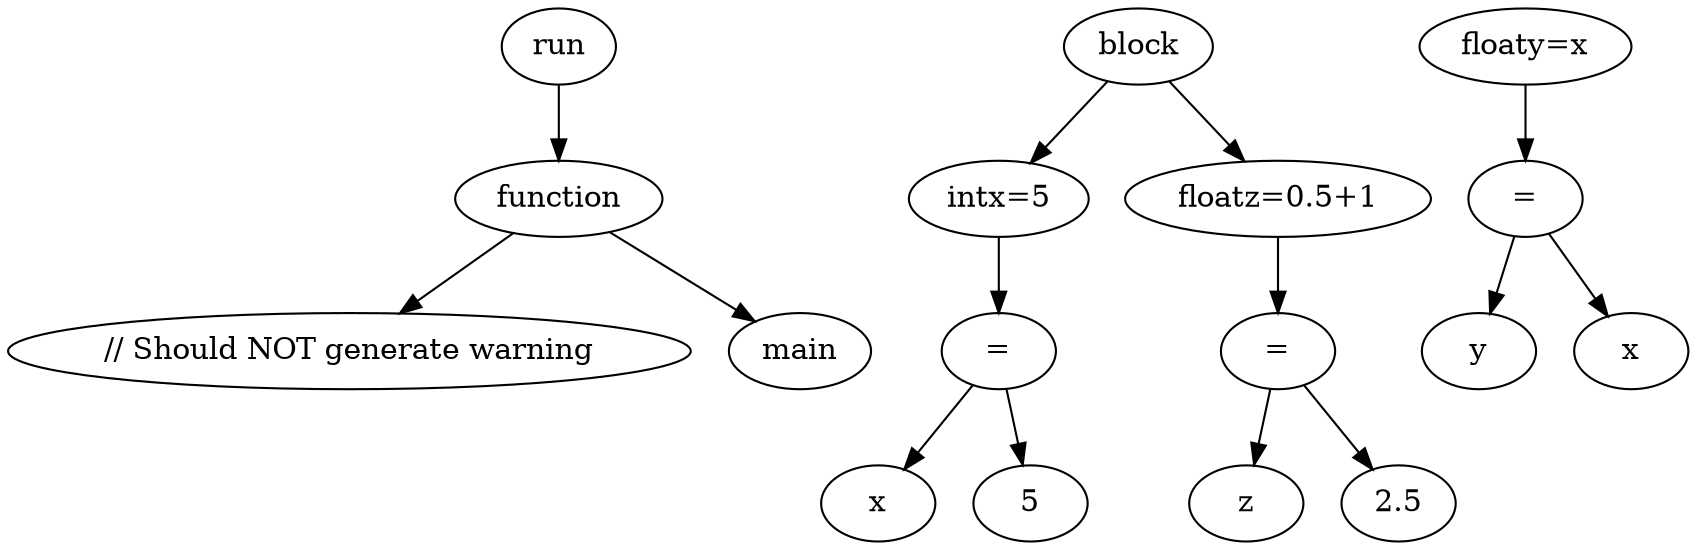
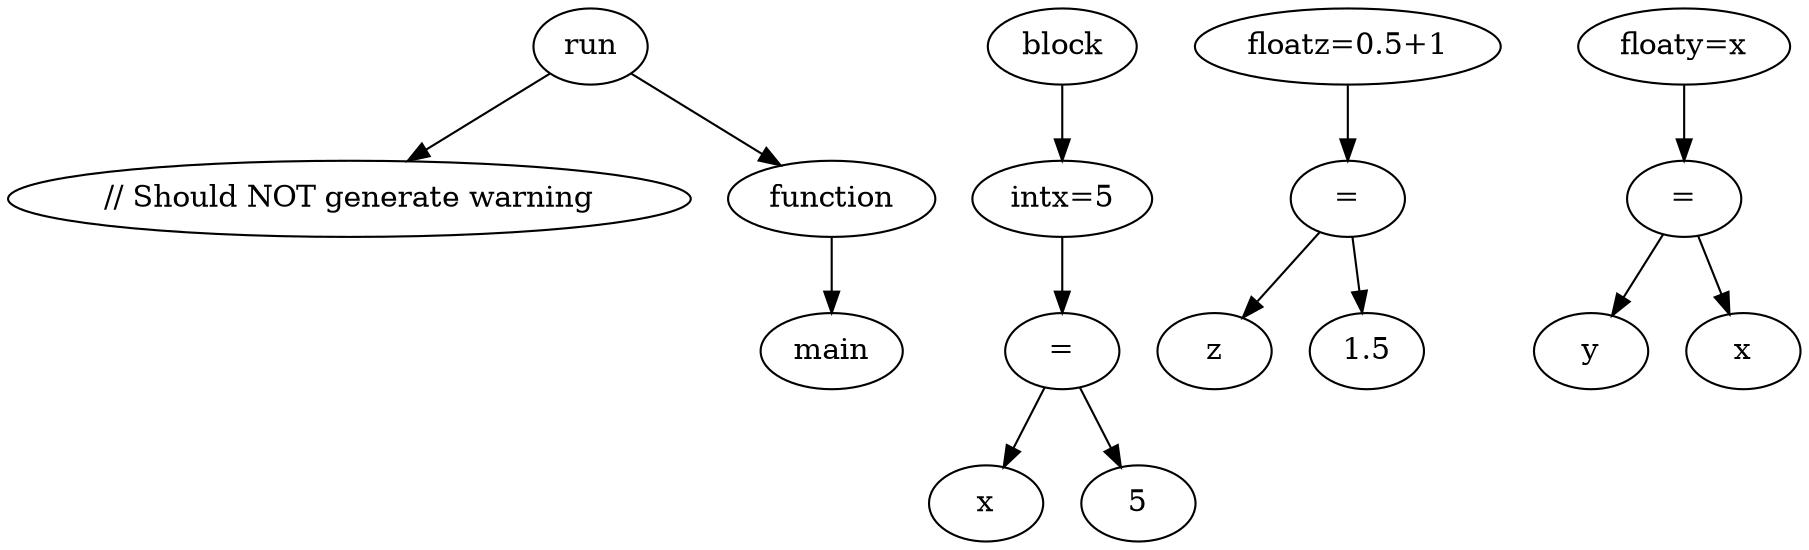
(1199, 113) -> none
(466, 267) -> (488, 112)
(1399, 503) -> (1367, 351)
